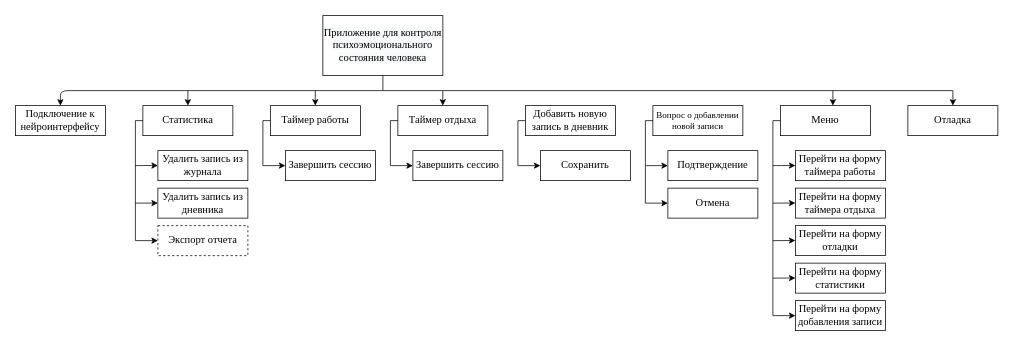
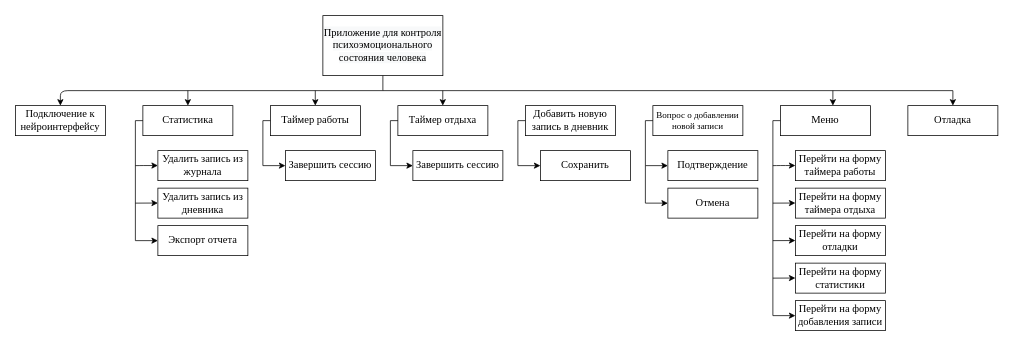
(203, 240) -> (203, 240)
